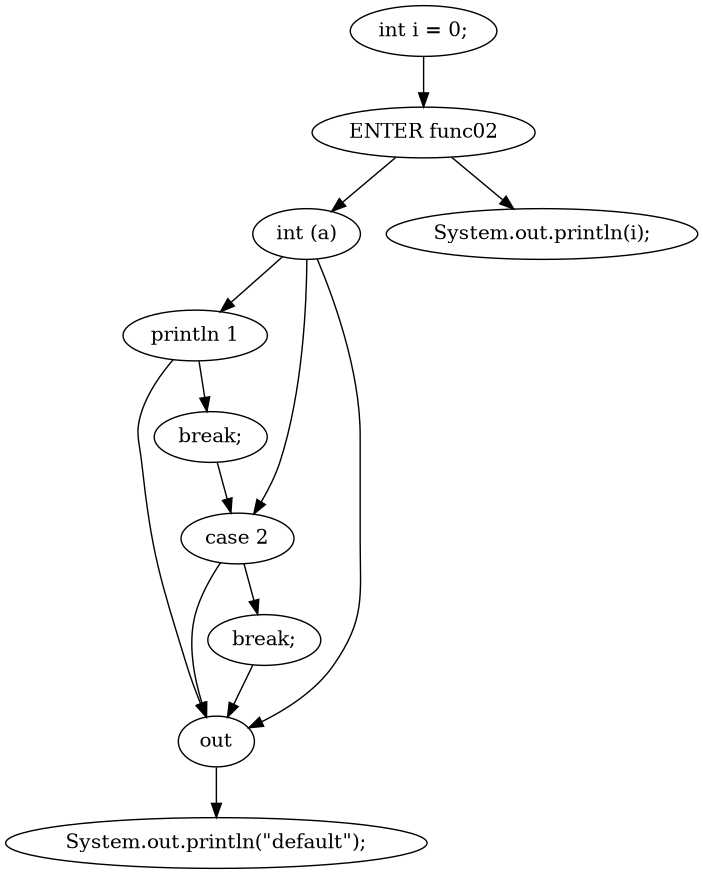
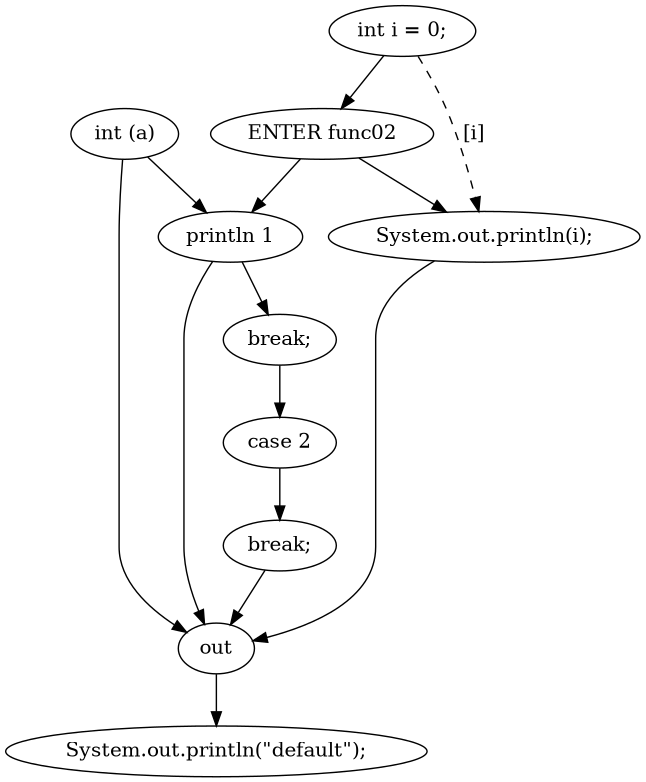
none -> (453, 124)
(369, 180) -> (281, 180)
(298, 384) -> none
(193, 630) -> (376, 468)
